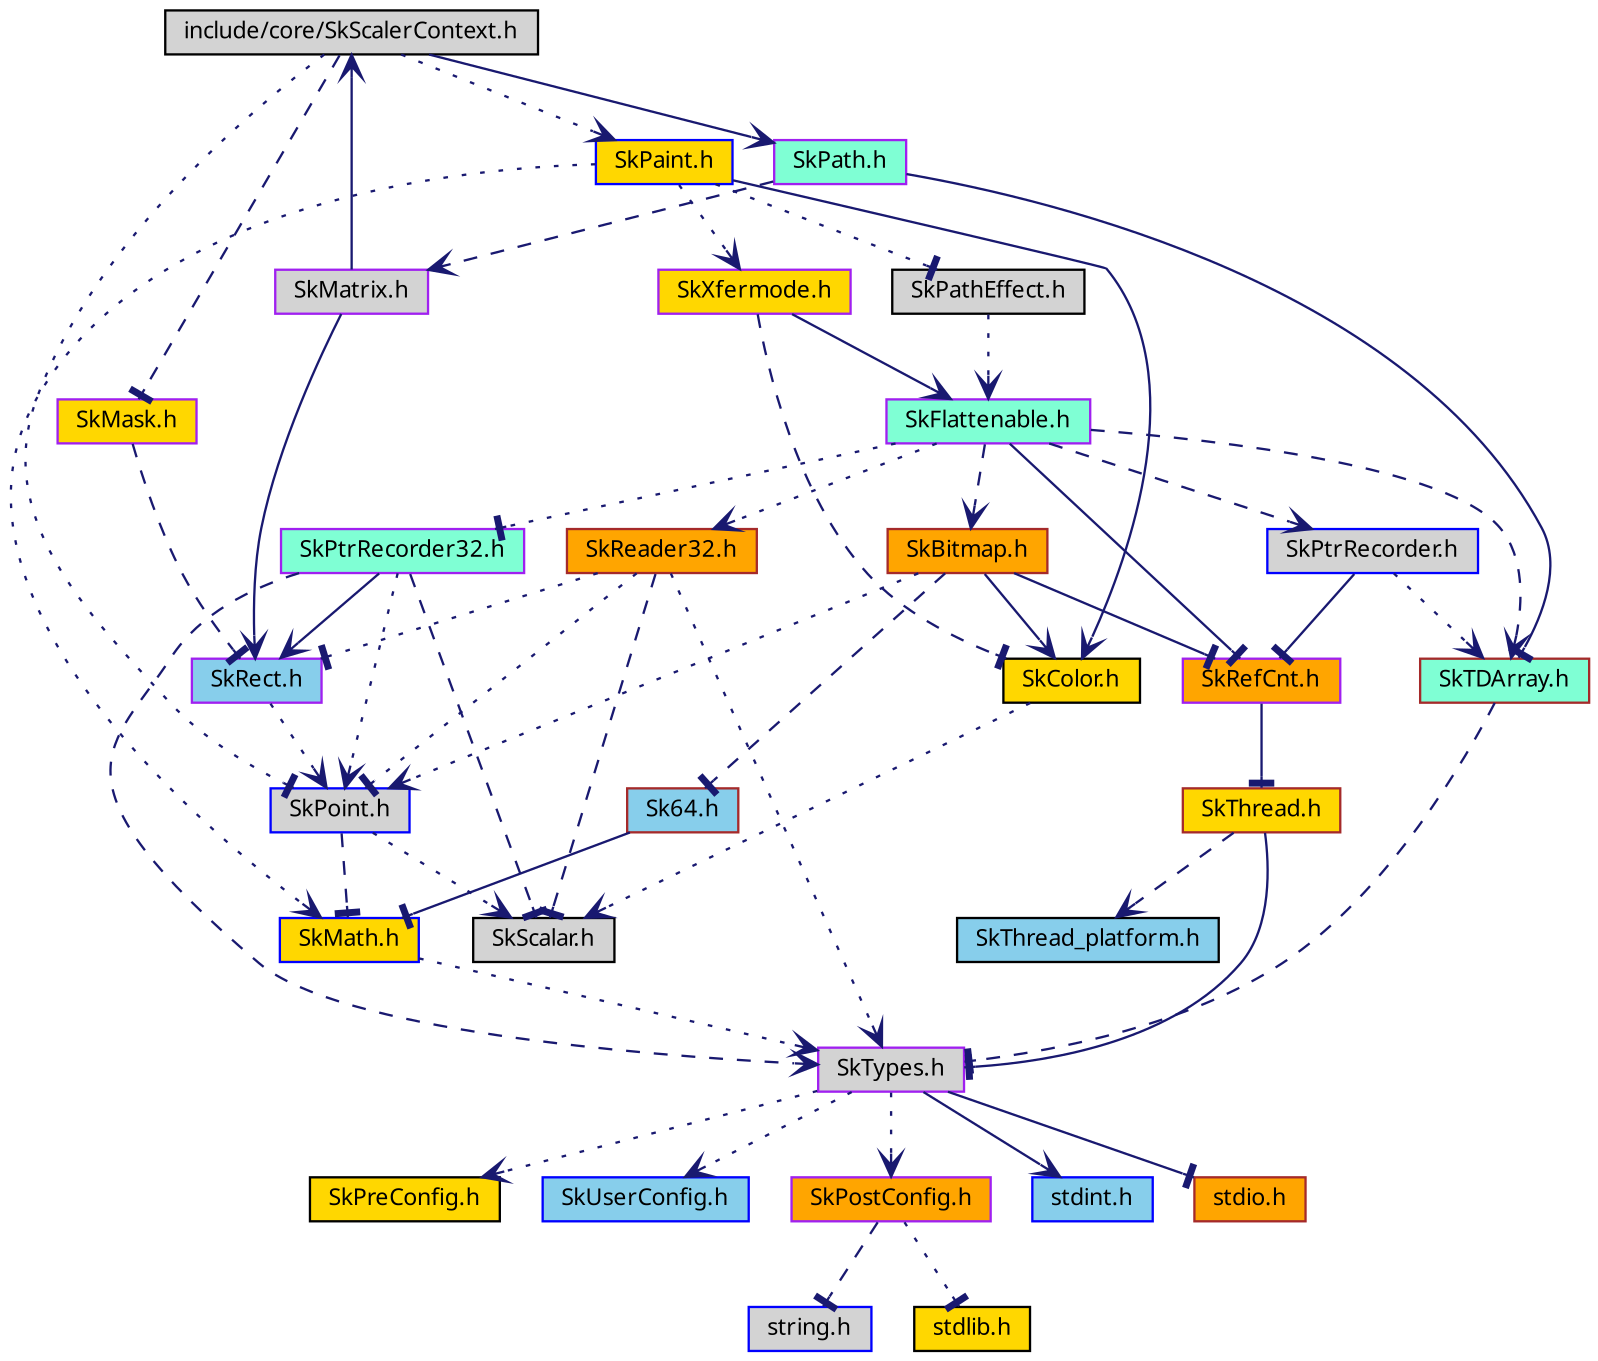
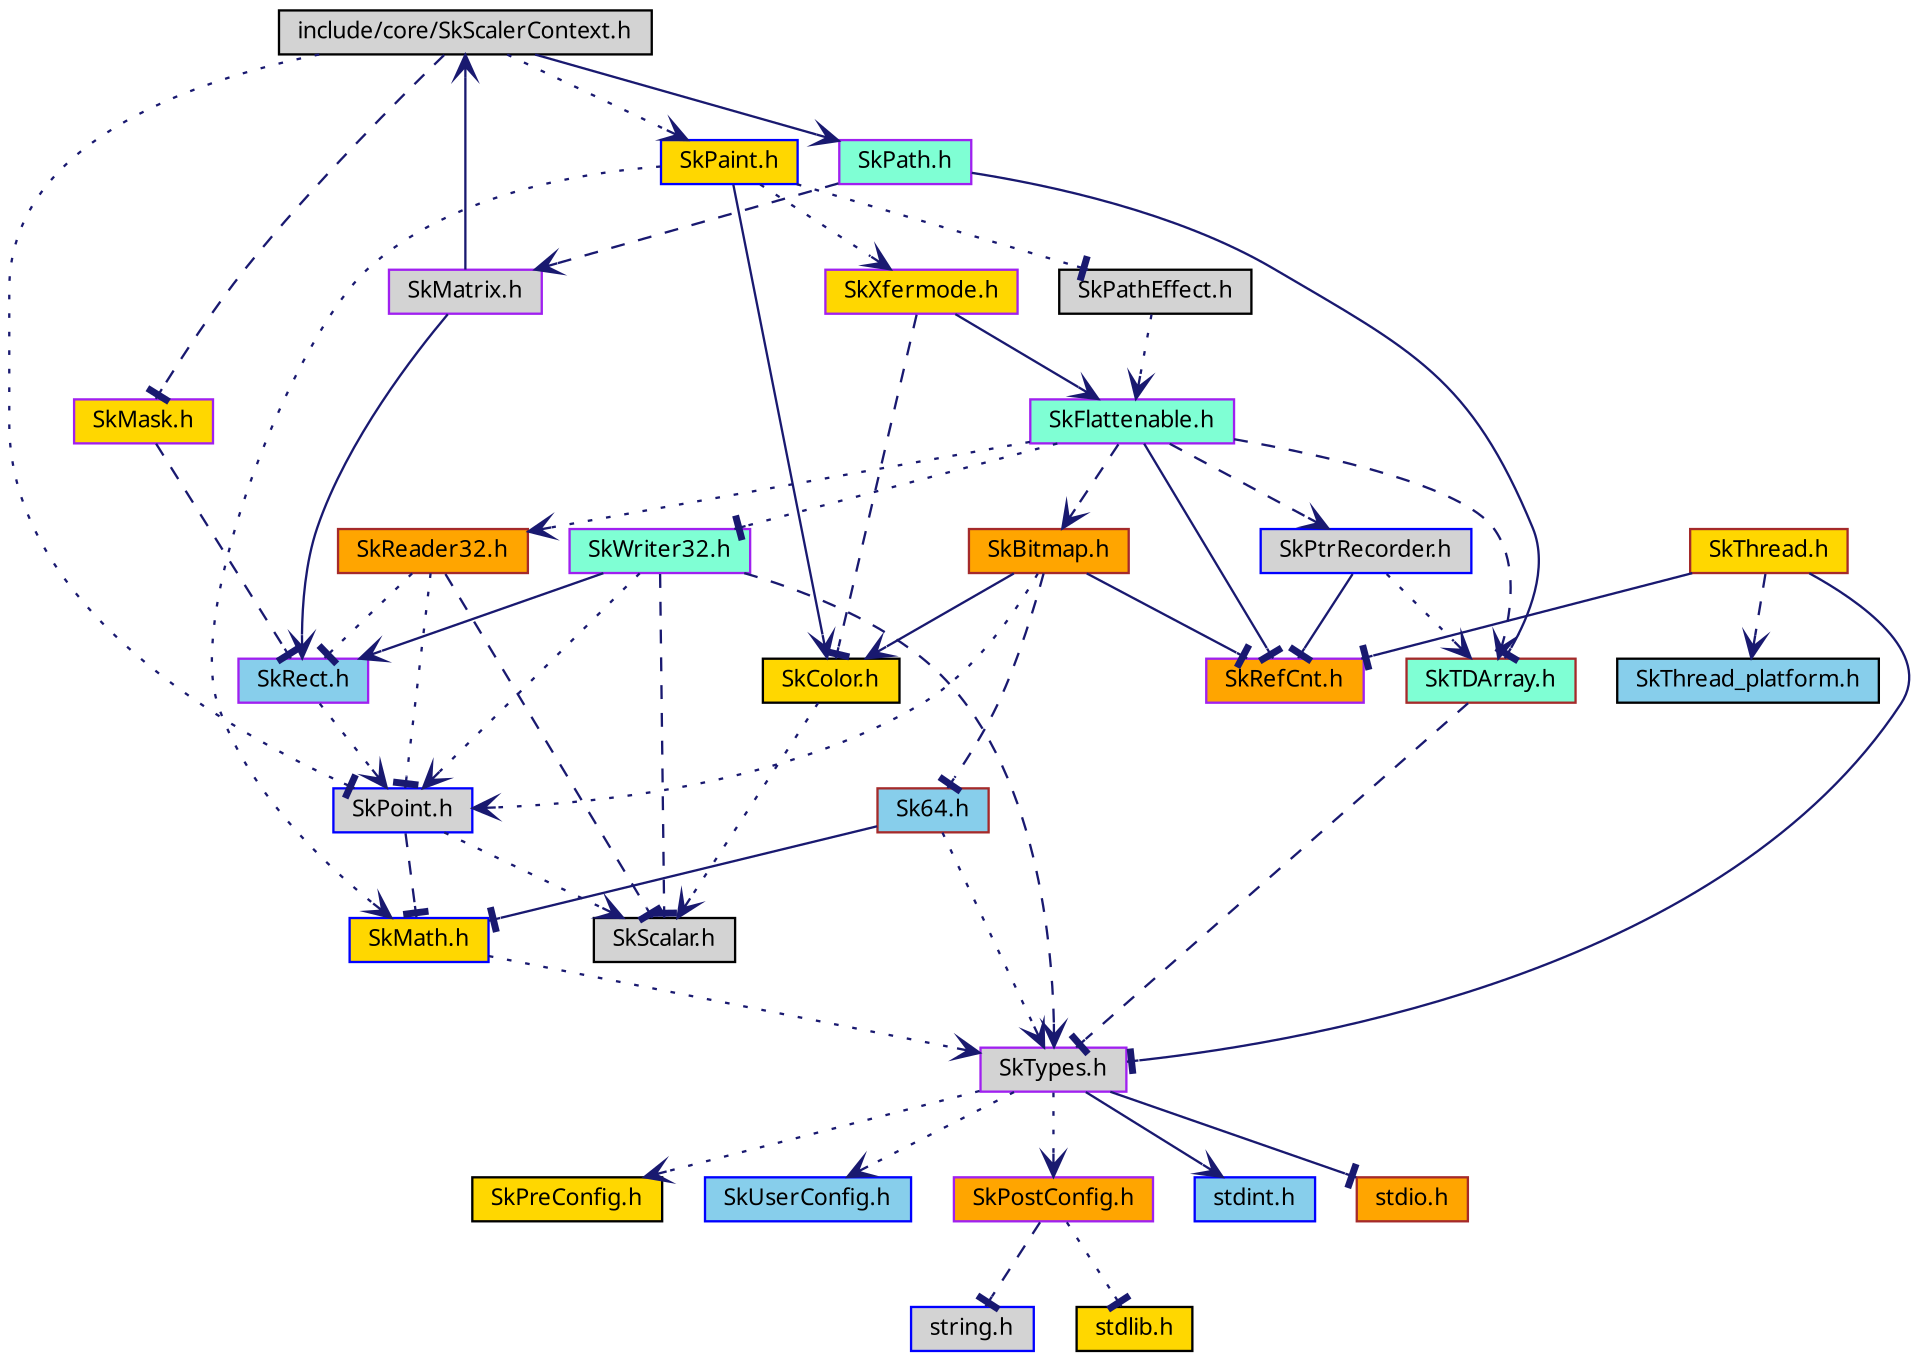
(403, 551) -> (660, 551)
(1262, 740) -> (1549, 610)
(772, 799) -> (988, 929)
